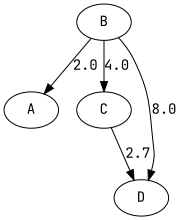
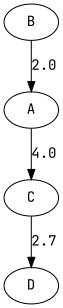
(104, 61) -> (31, 149)
(148, 101) -> none
